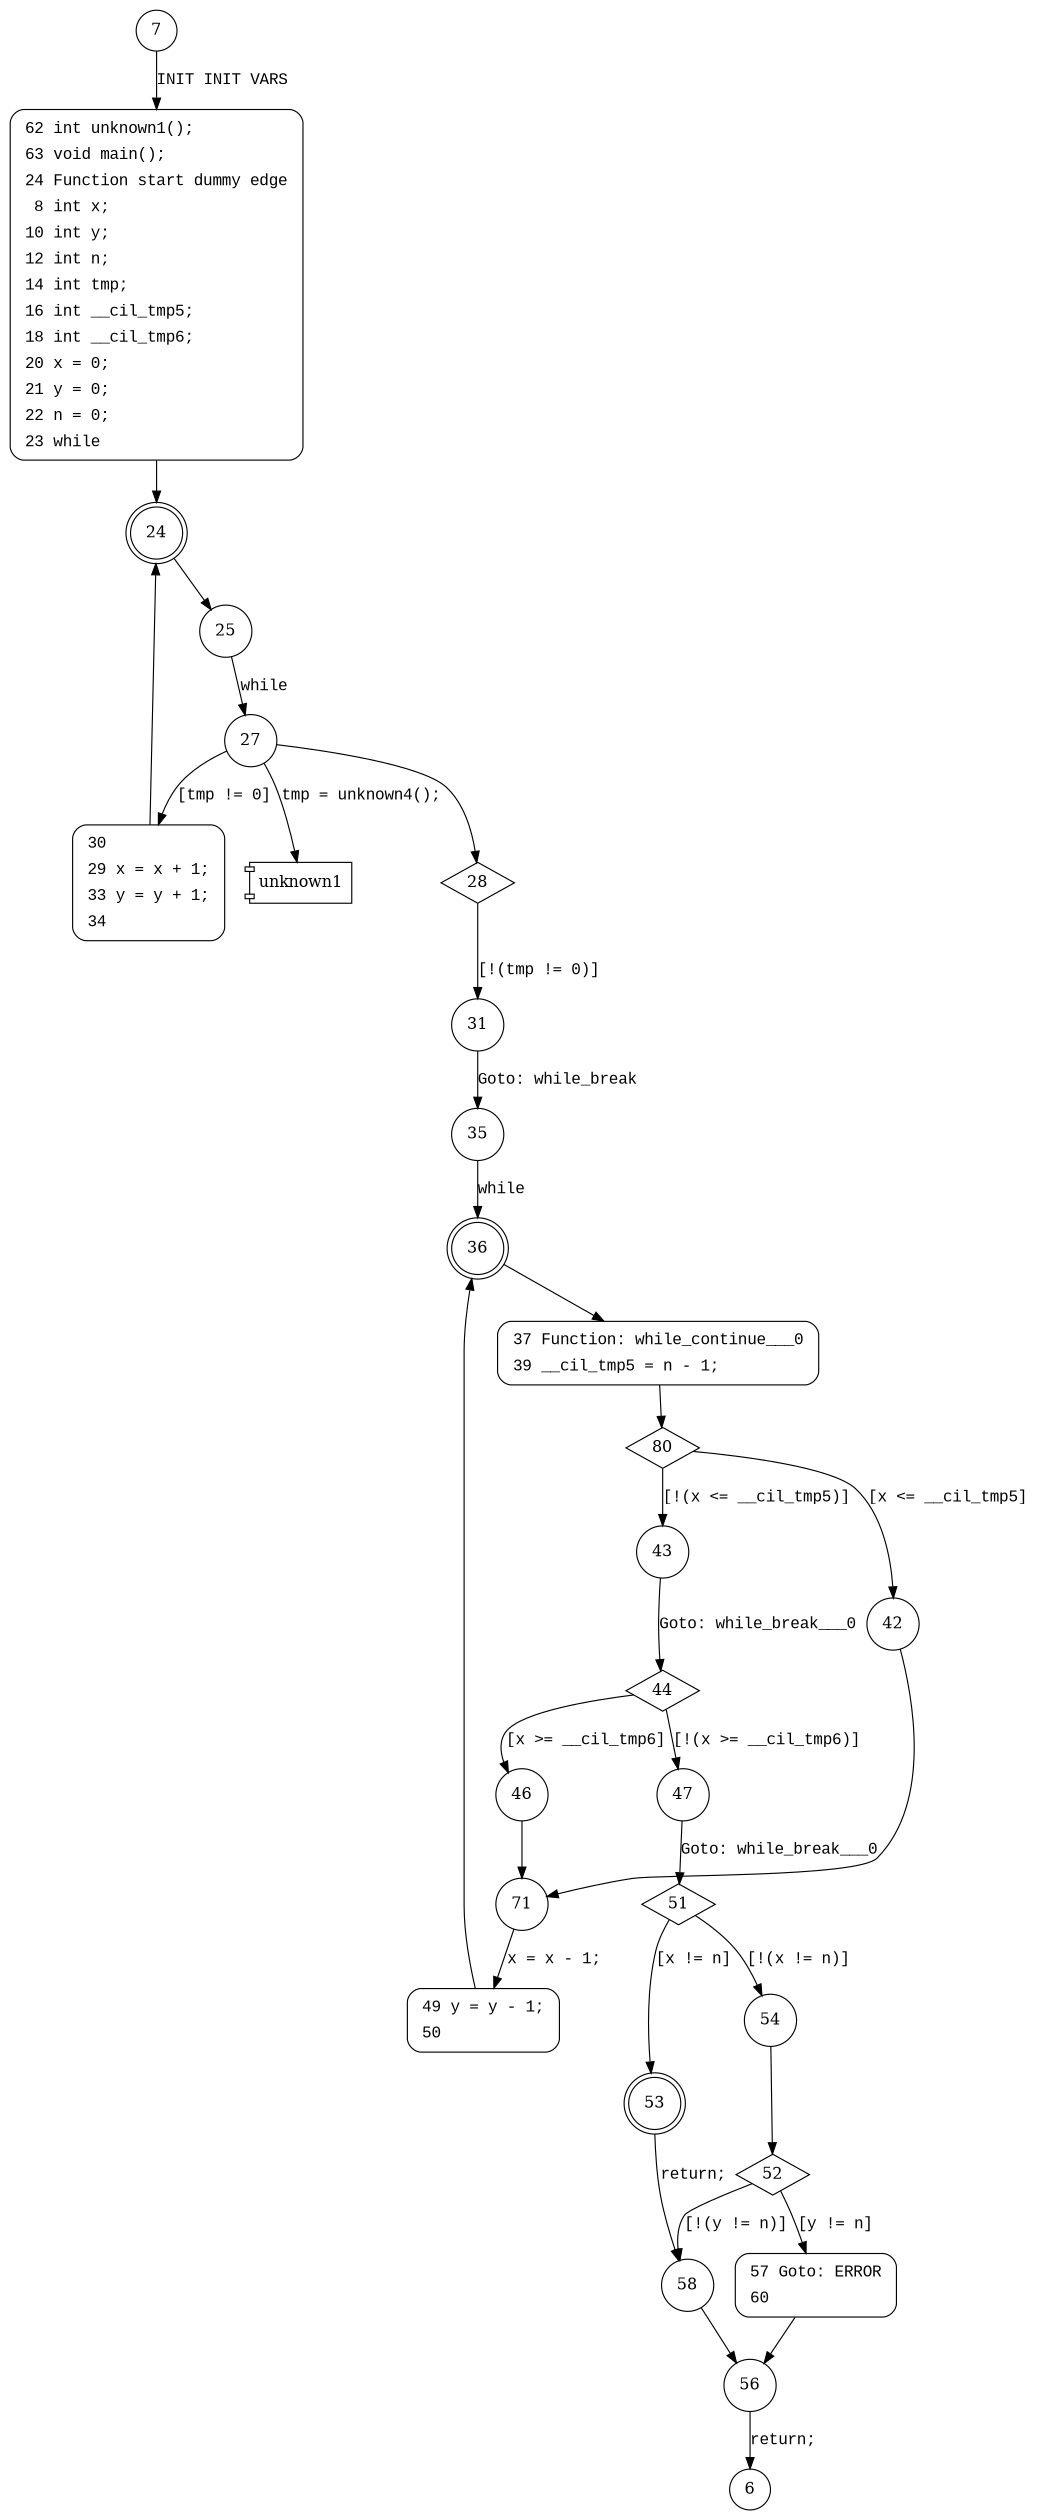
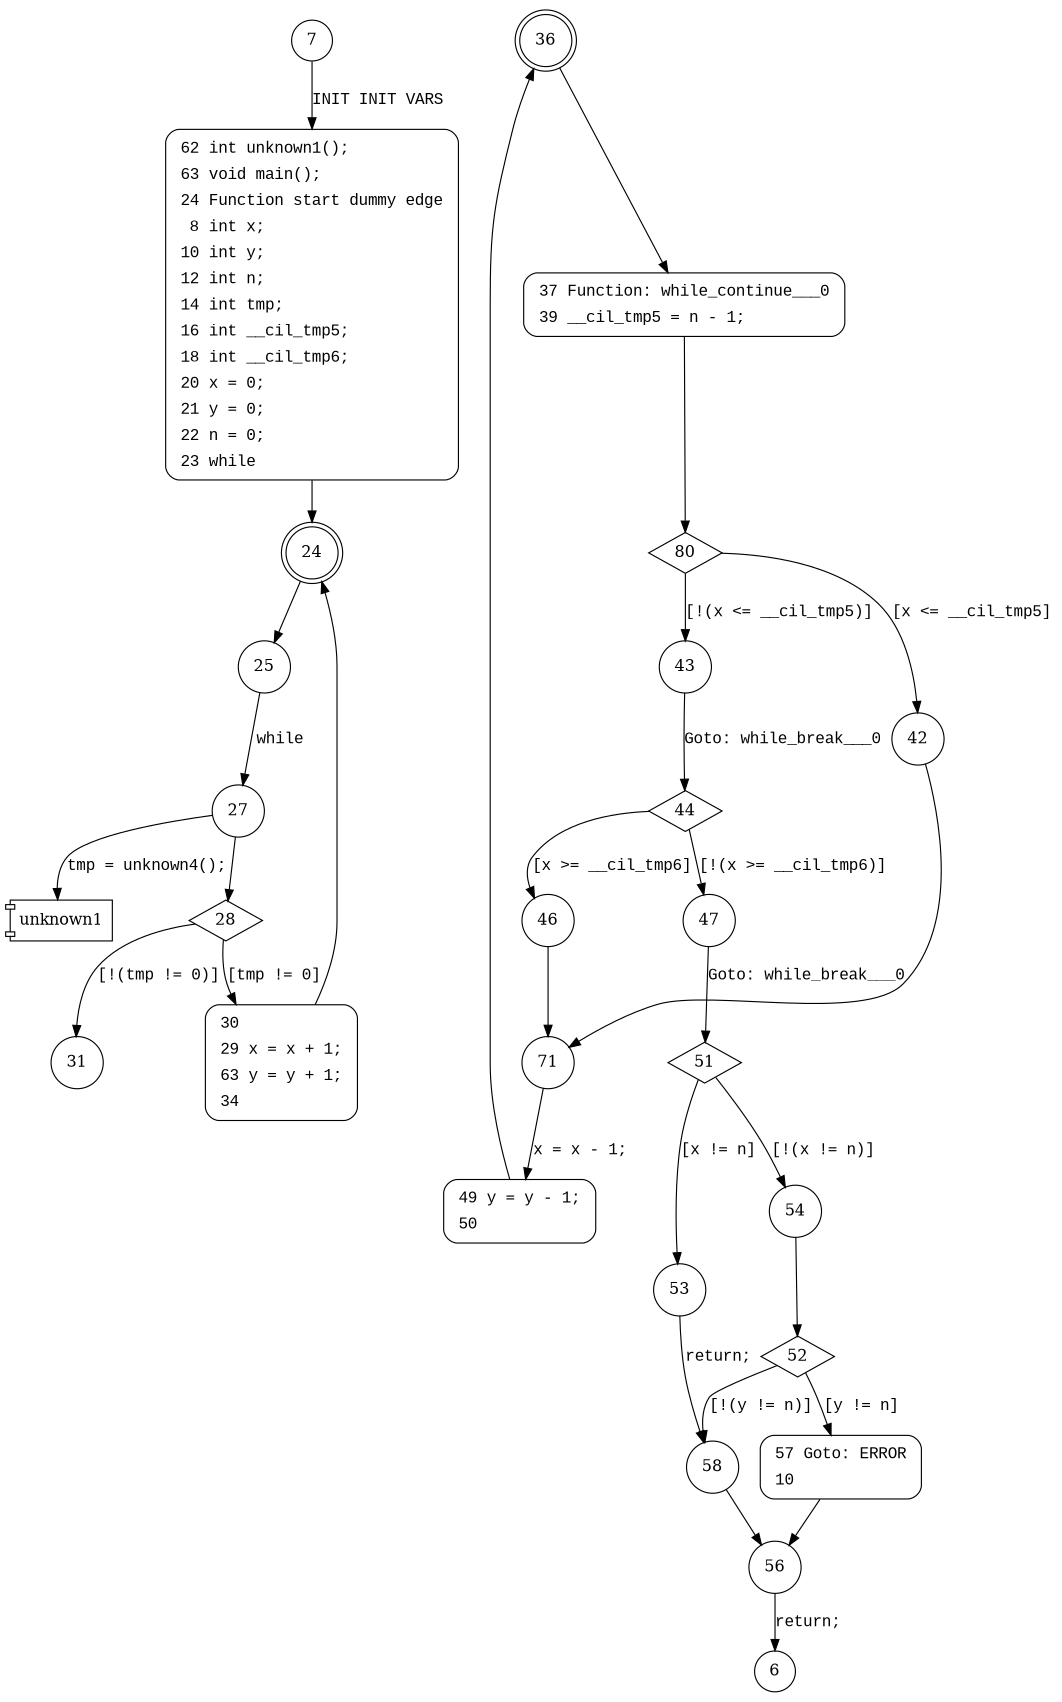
(188, 776) -> (224, 968)
(97, 895) -> (230, 1075)
(478, 1134) -> none
(655, 2104) -> (680, 1290)
(760, 2298) -> (785, 1480)
